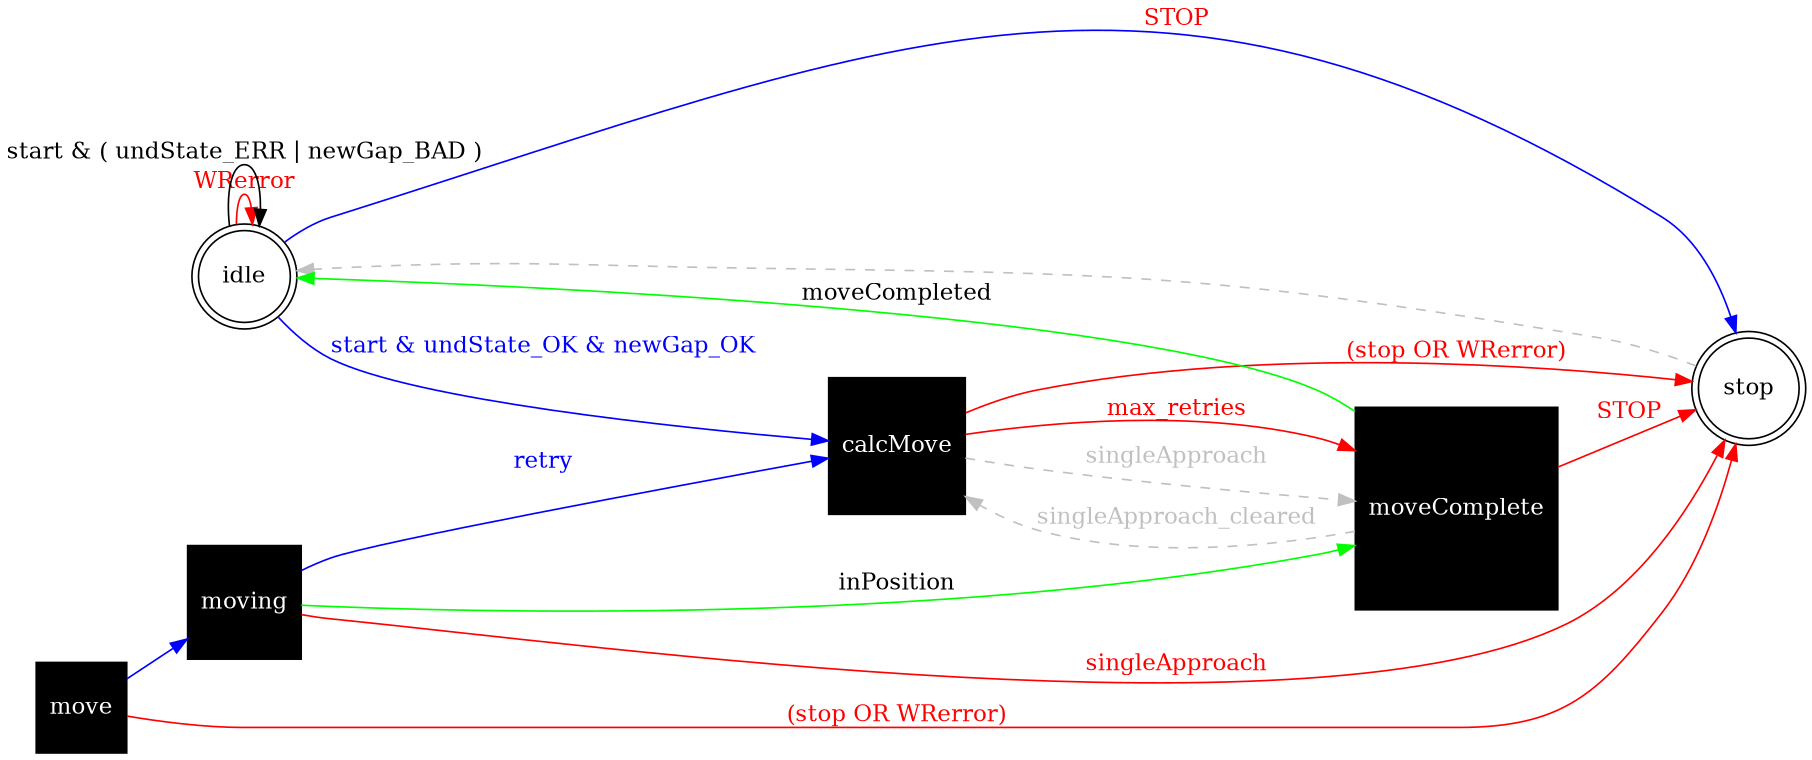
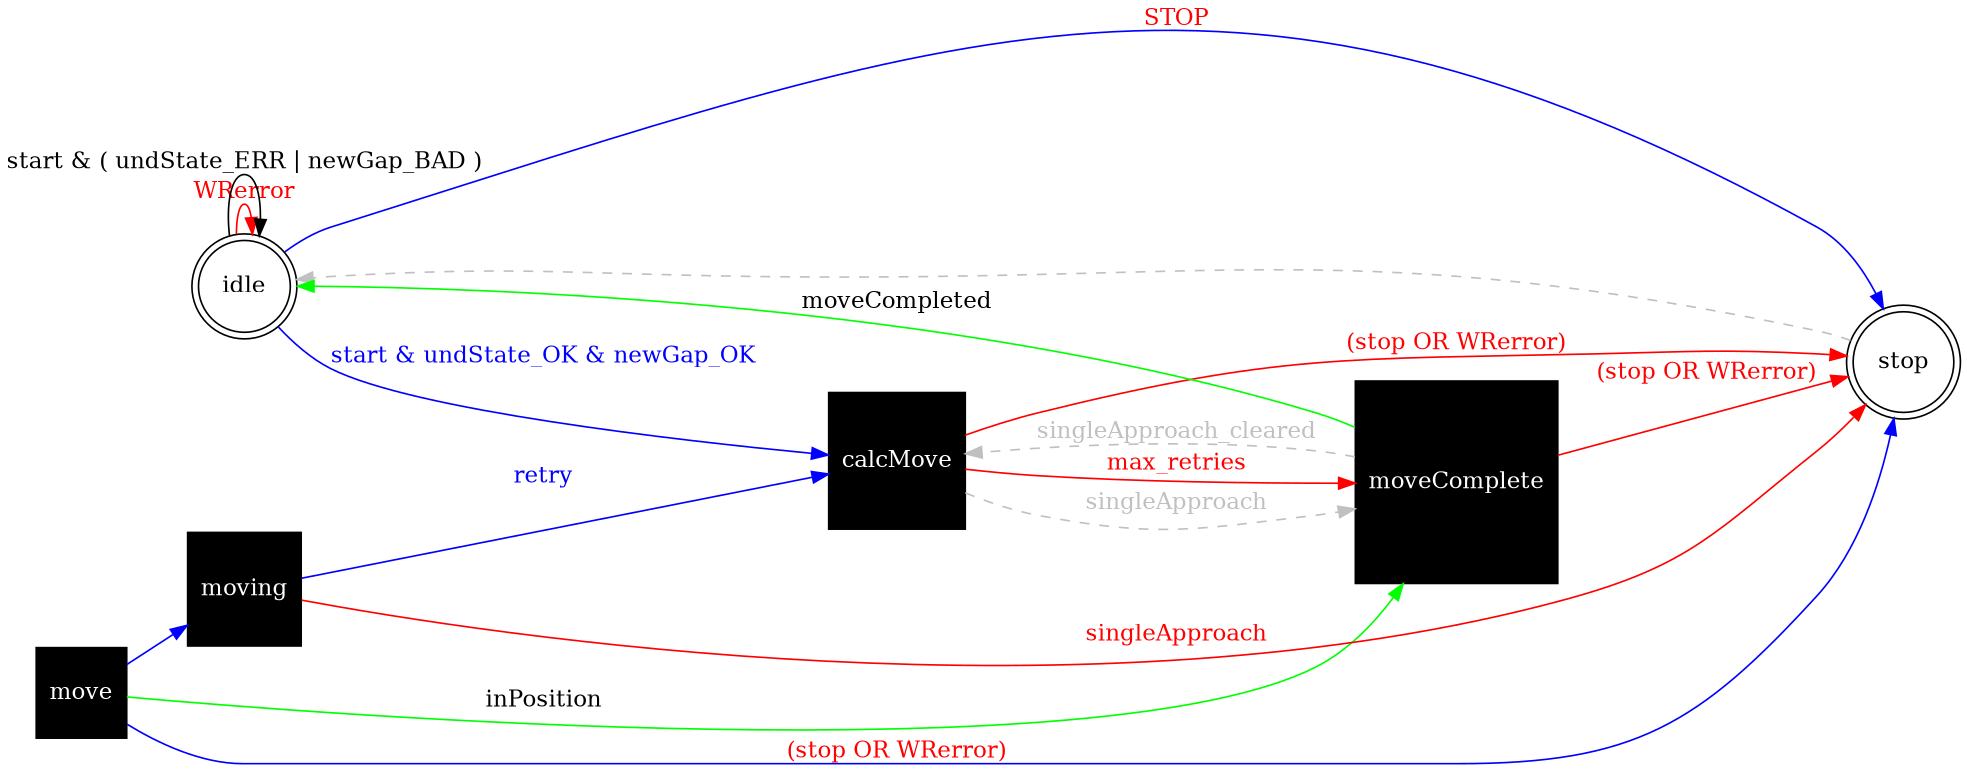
(1629, 412) -> (1707, 373)
(822, 606) -> (777, 729)
(1000, 727) -> (1084, 764)
